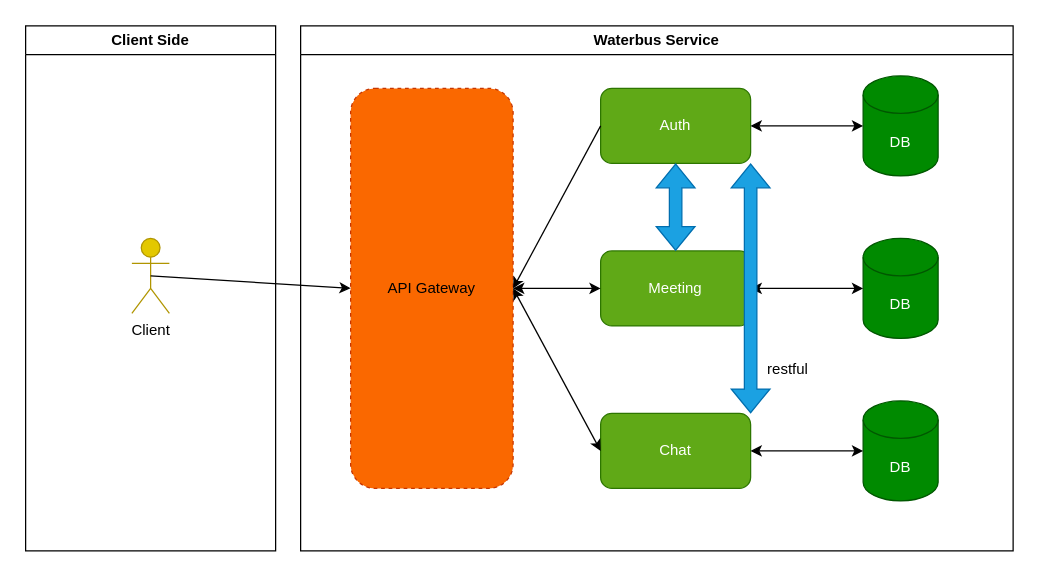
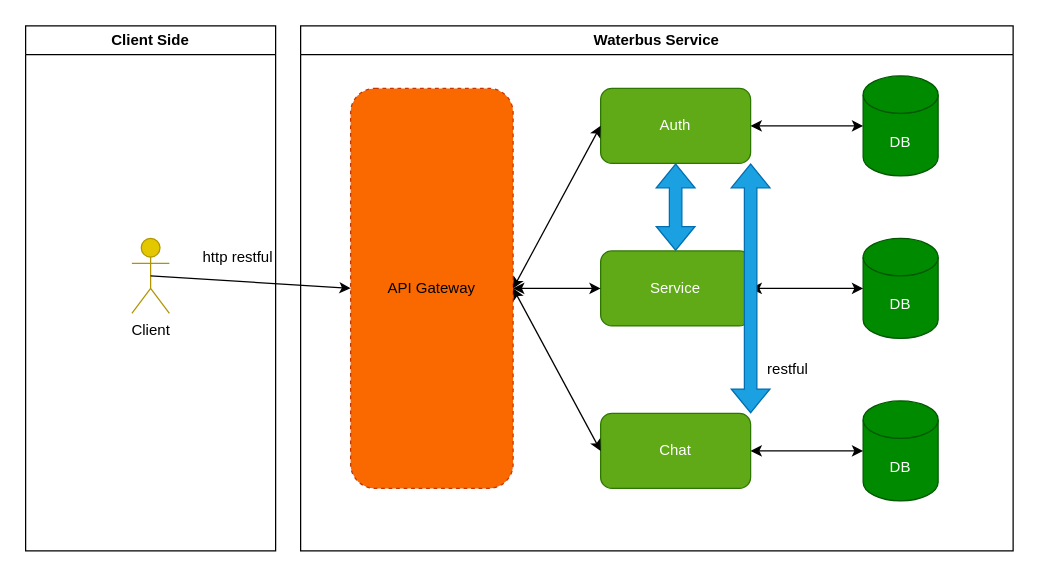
(597, 132) -> (596, 134)
none -> (238, 257)
(676, 288) -> (676, 288)
